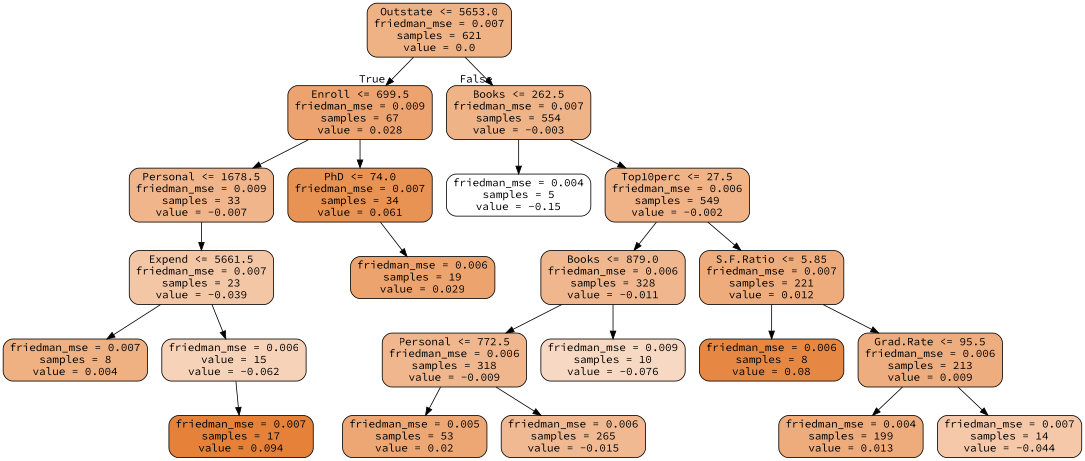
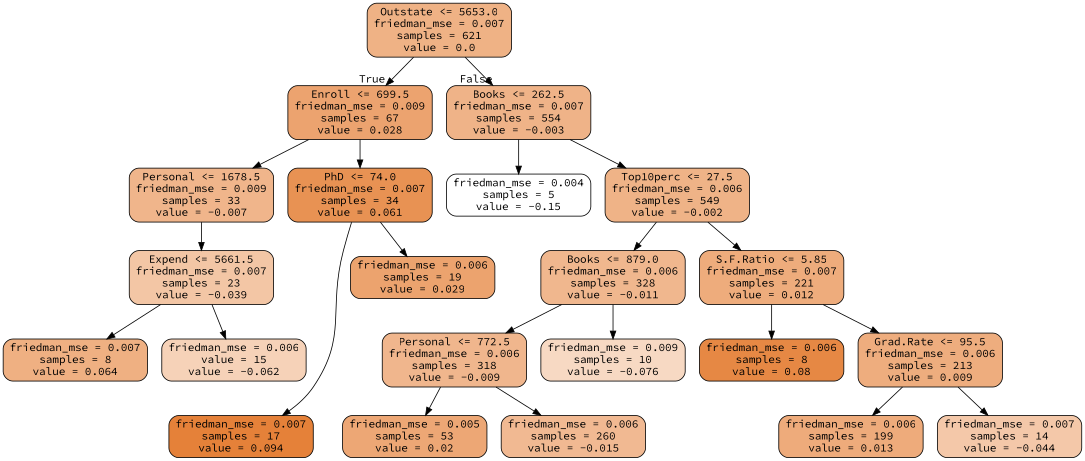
(75, 360) -> (75, 360)
(237, 394) -> (335, 323)
(573, 437) -> (573, 437)
(851, 437) -> (851, 437)
